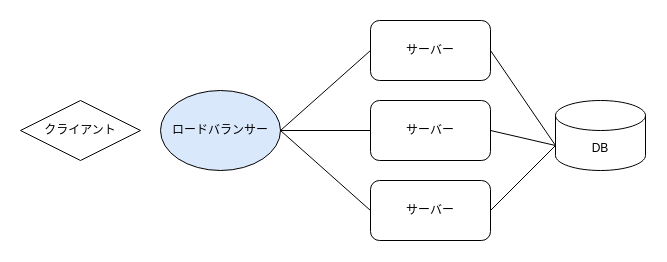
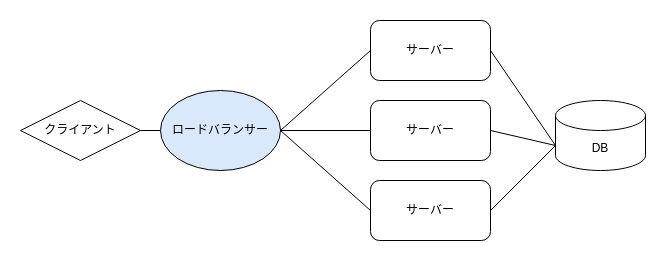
none -> (151, 131)
